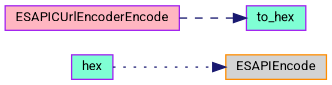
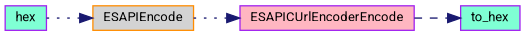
none -> (210, 18)
